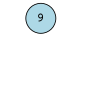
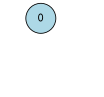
(41, 18) -> (41, 18)
